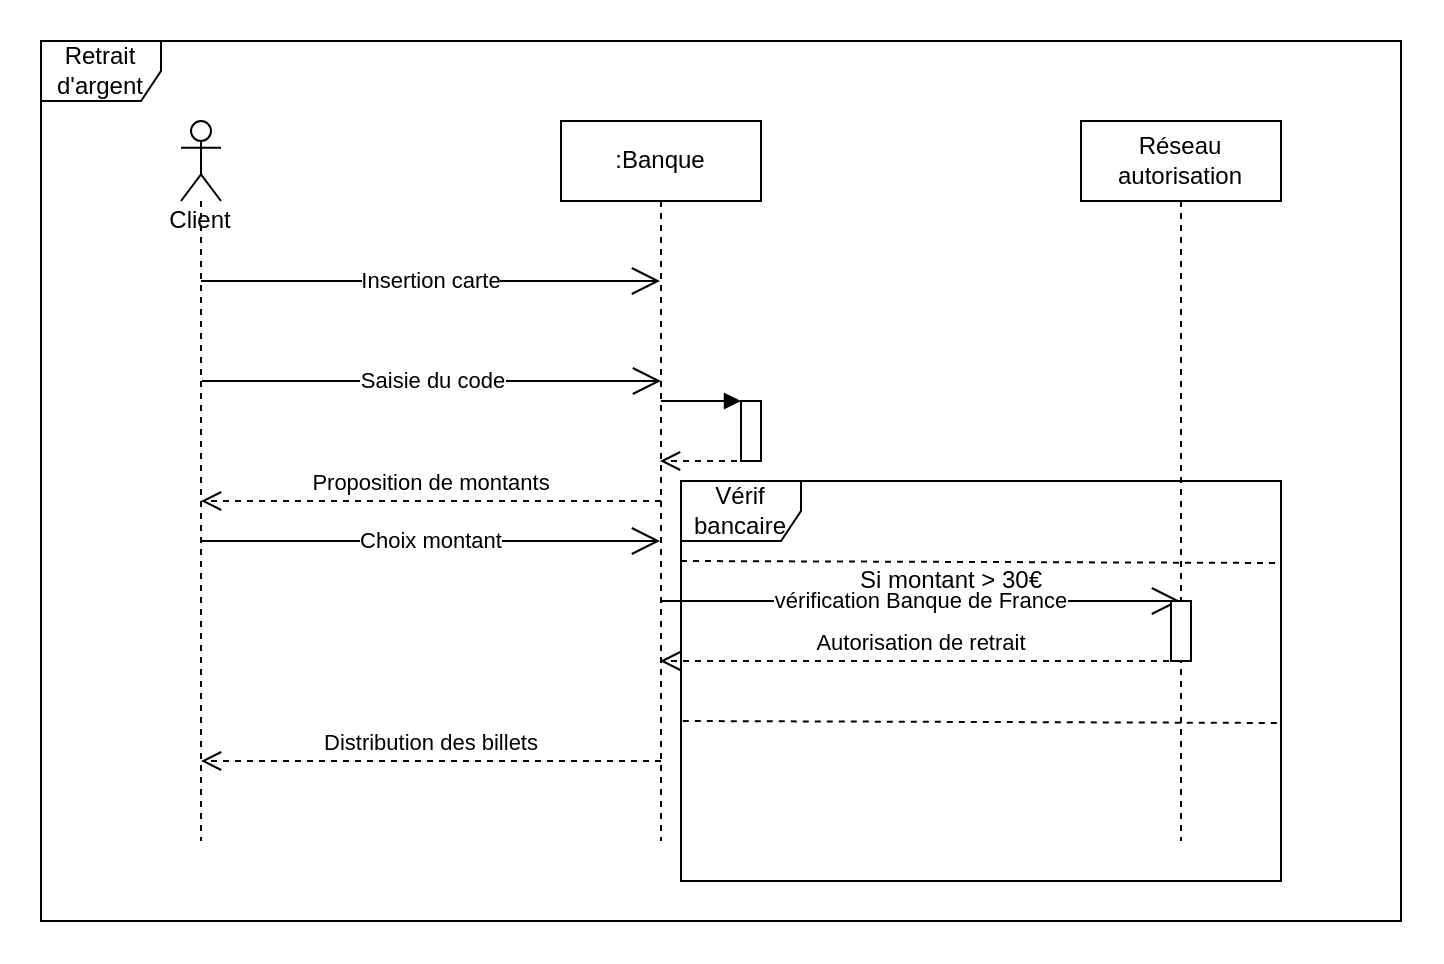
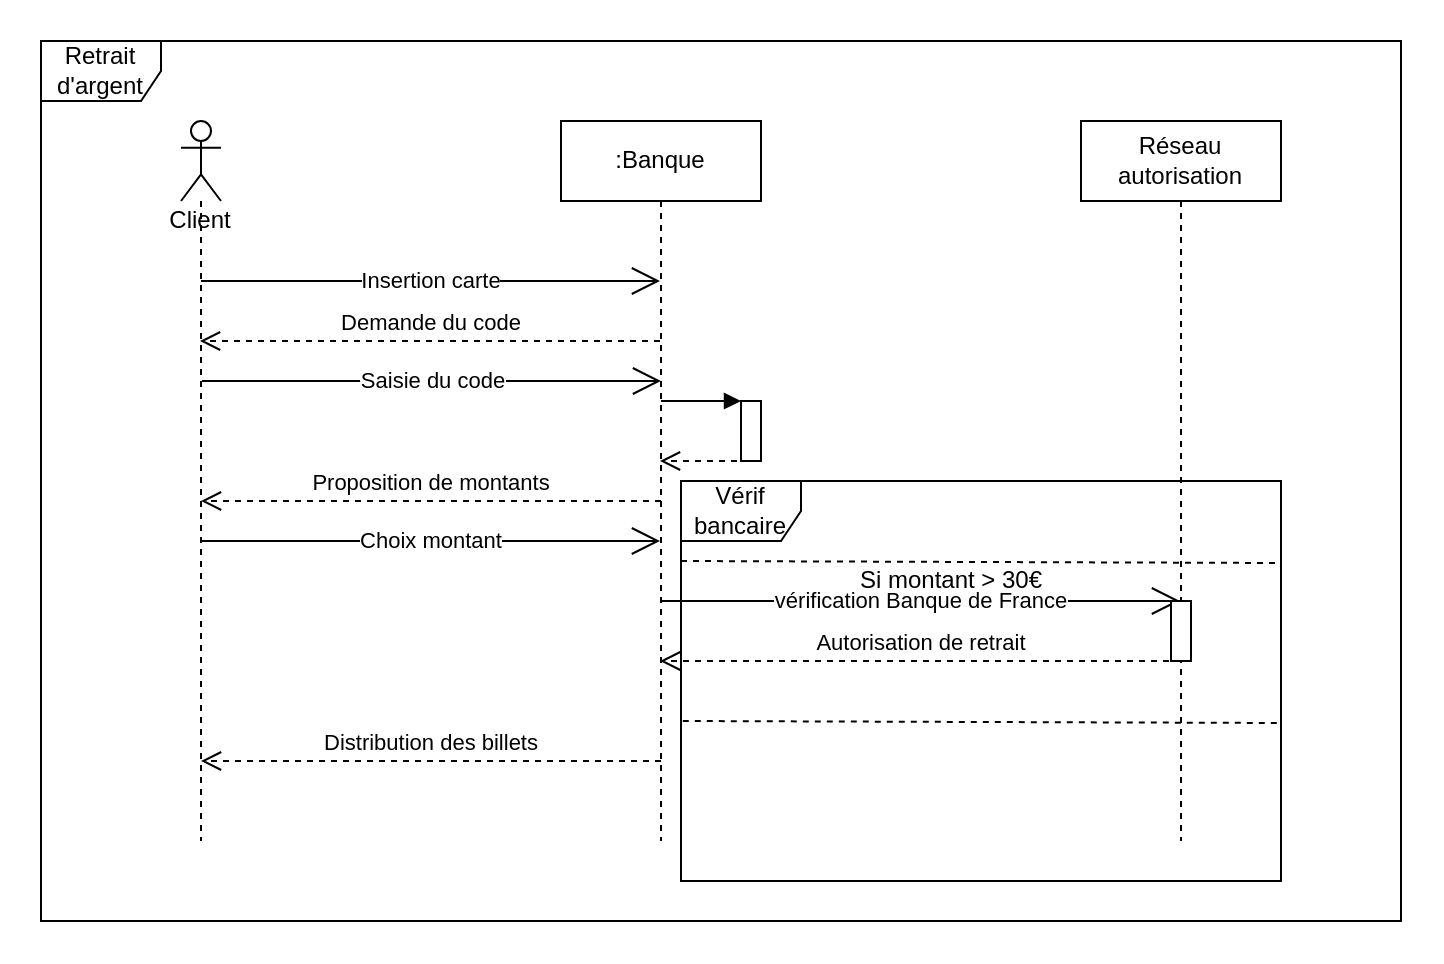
none -> (432, 341)
